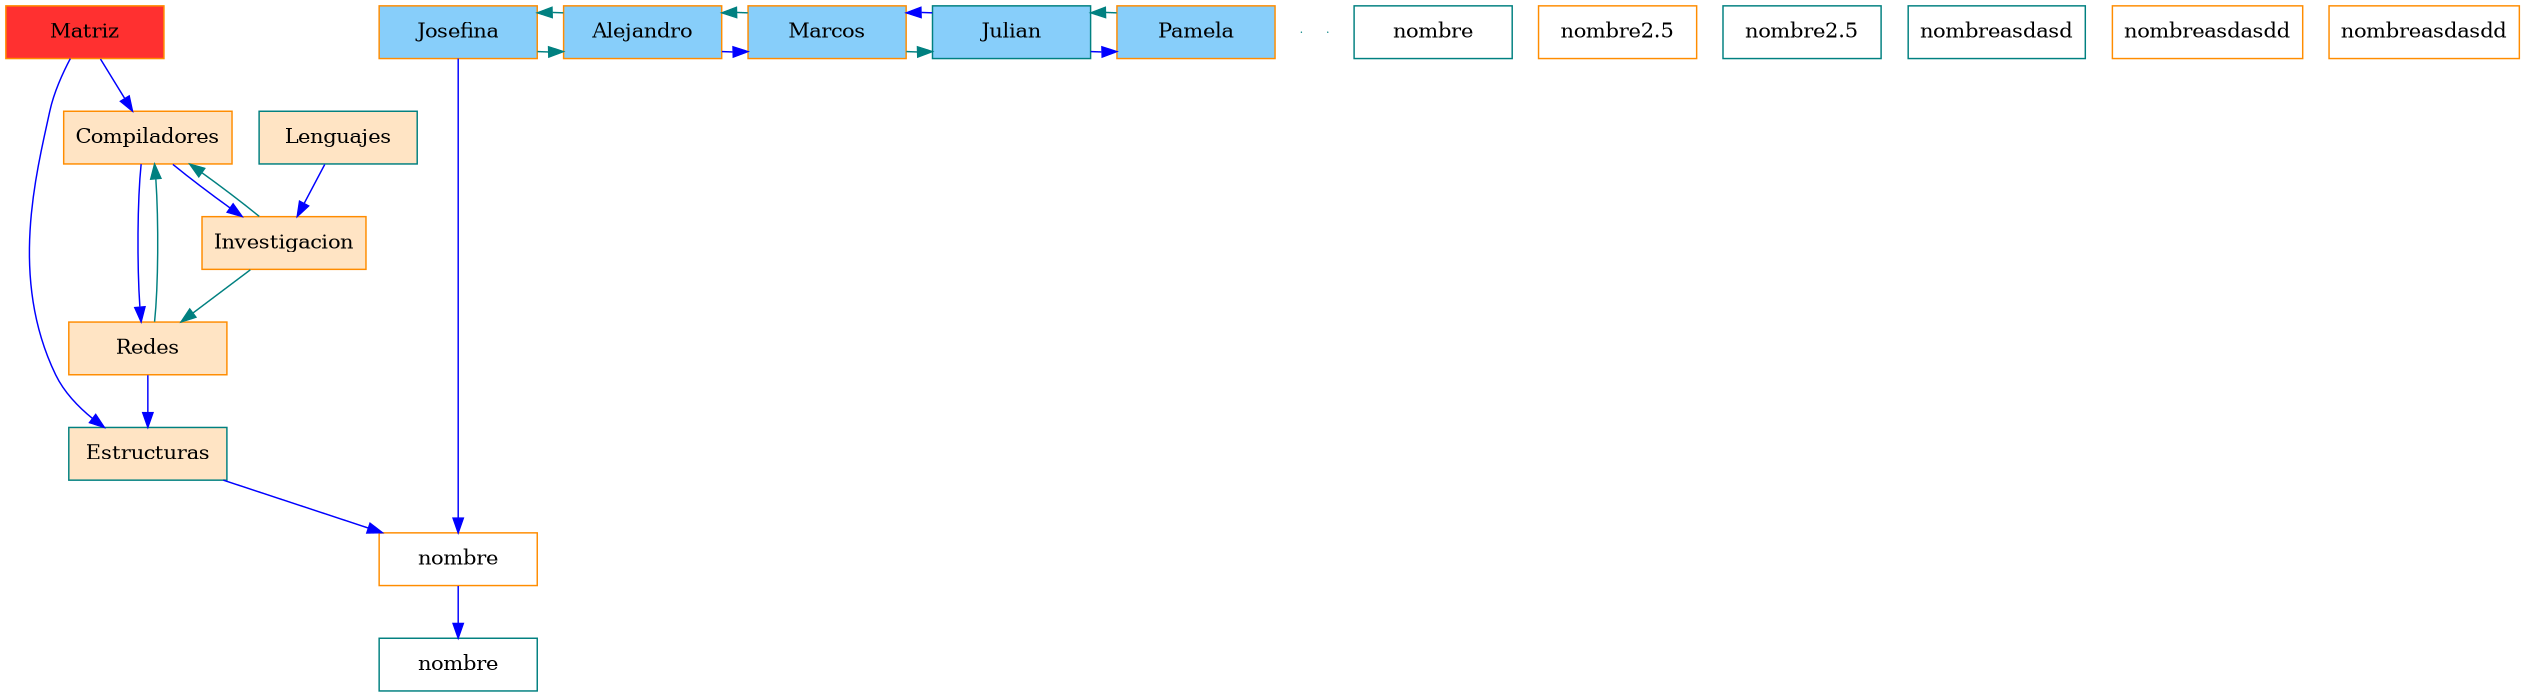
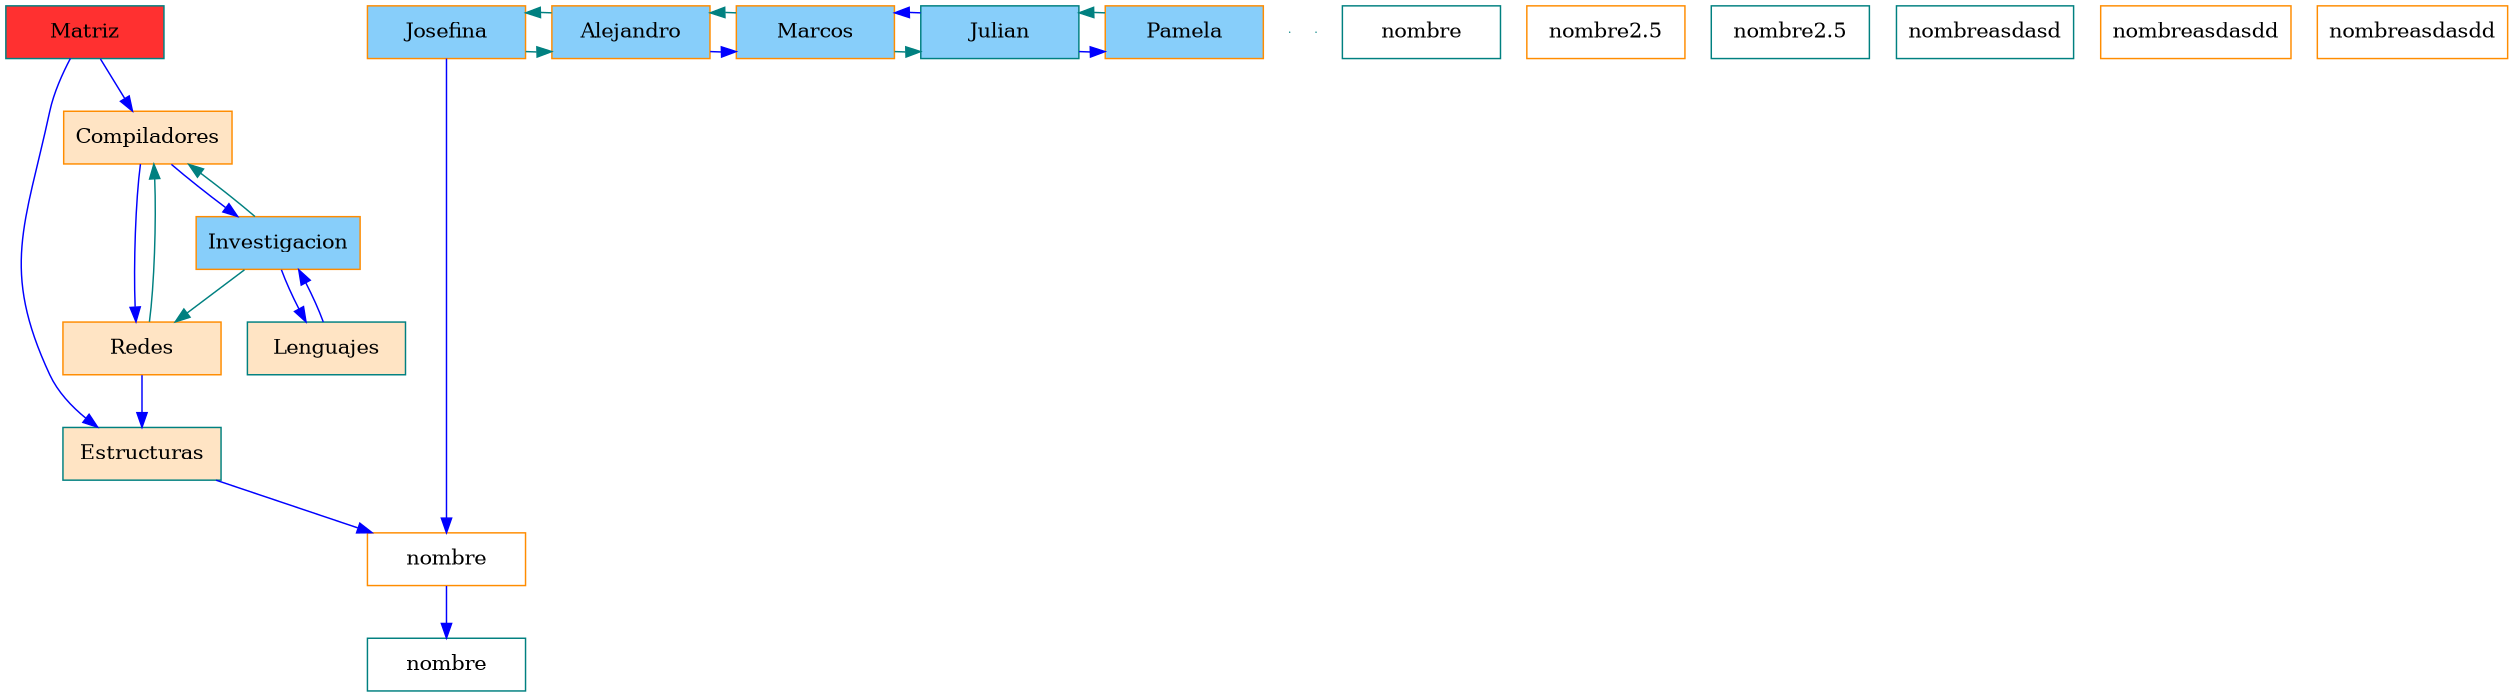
(85, 32) -> (85, 32)
(284, 243) -> (278, 243)
none -> (290, 290)
